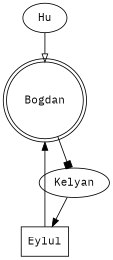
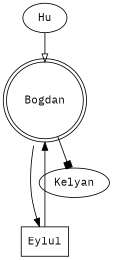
(62, 208) -> (31, 182)
